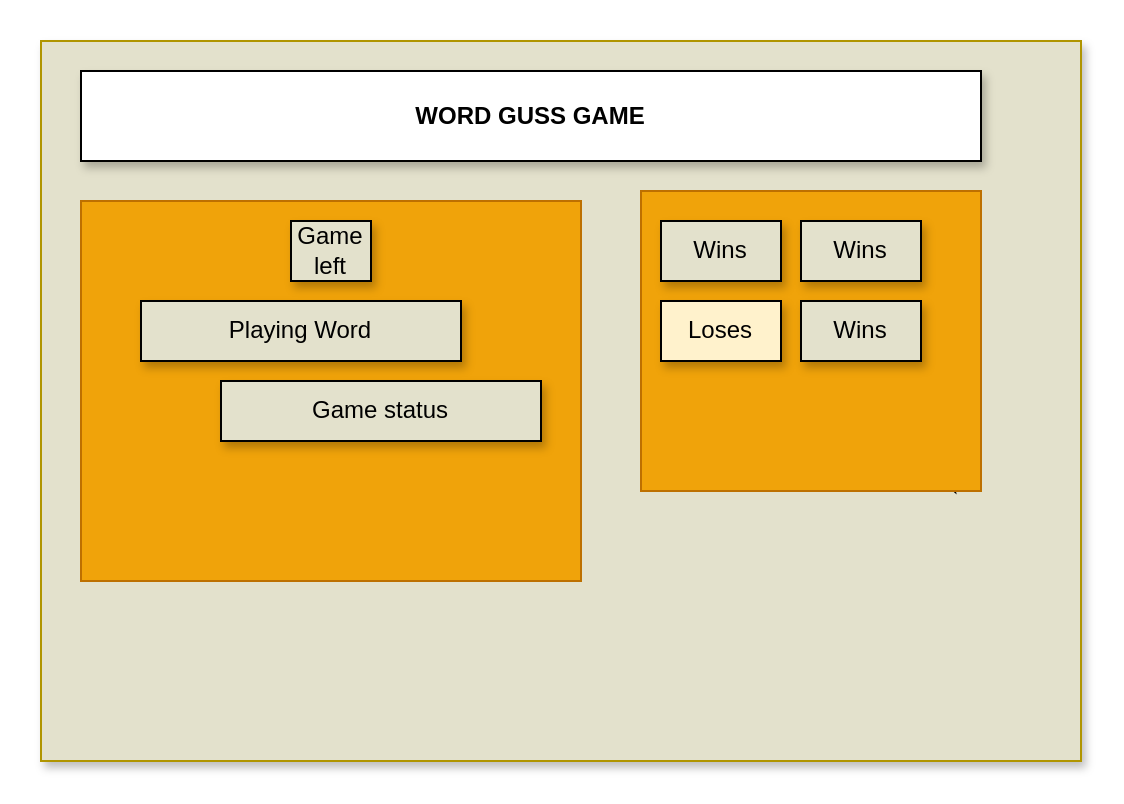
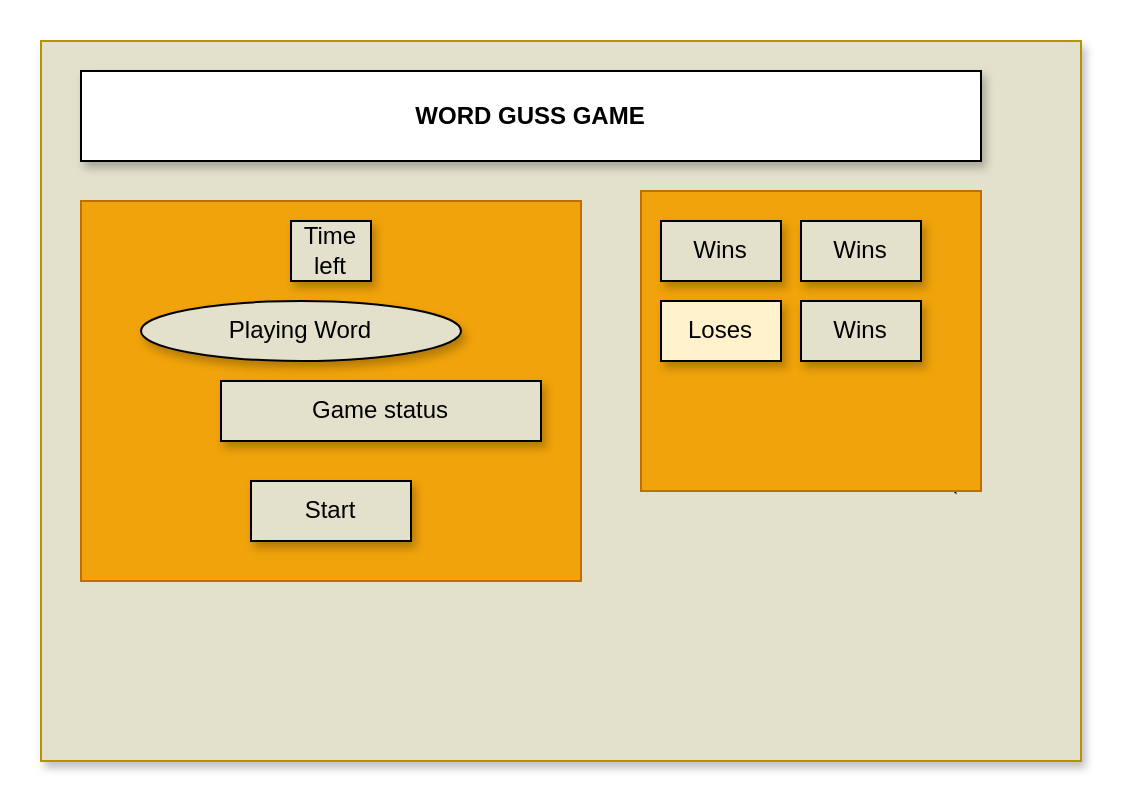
(331, 251) -> (331, 251)
(301, 331) -> (301, 331)
none -> (331, 511)
